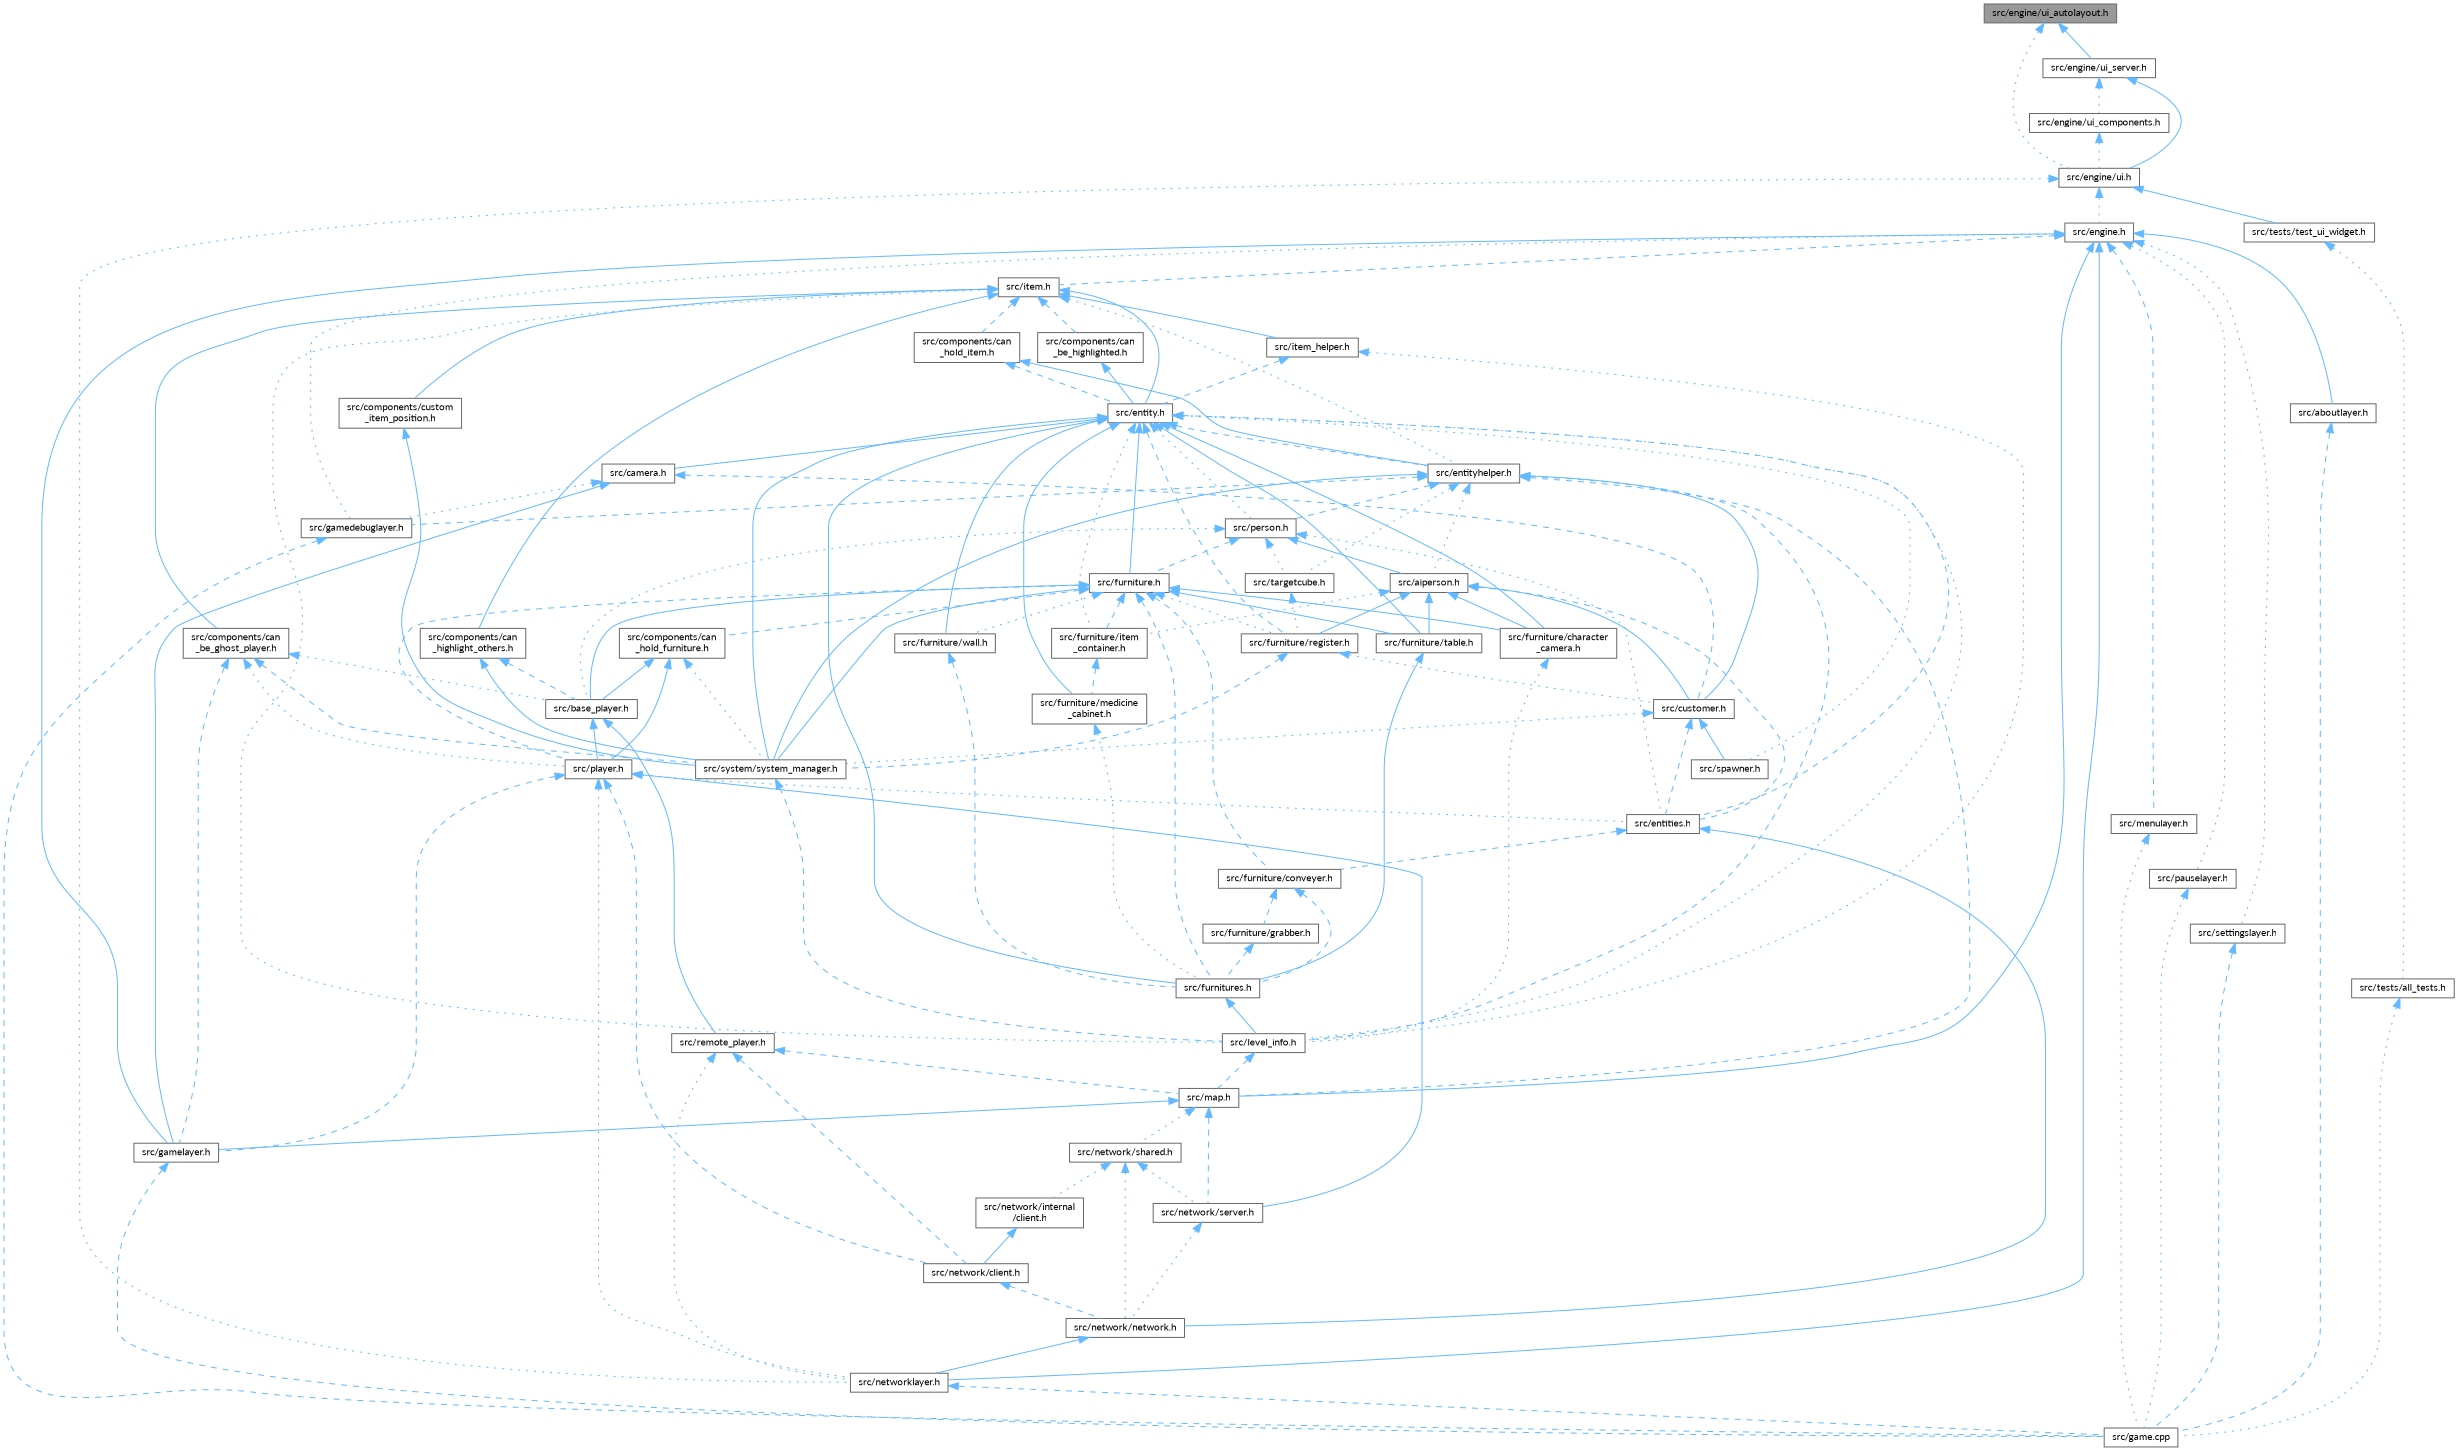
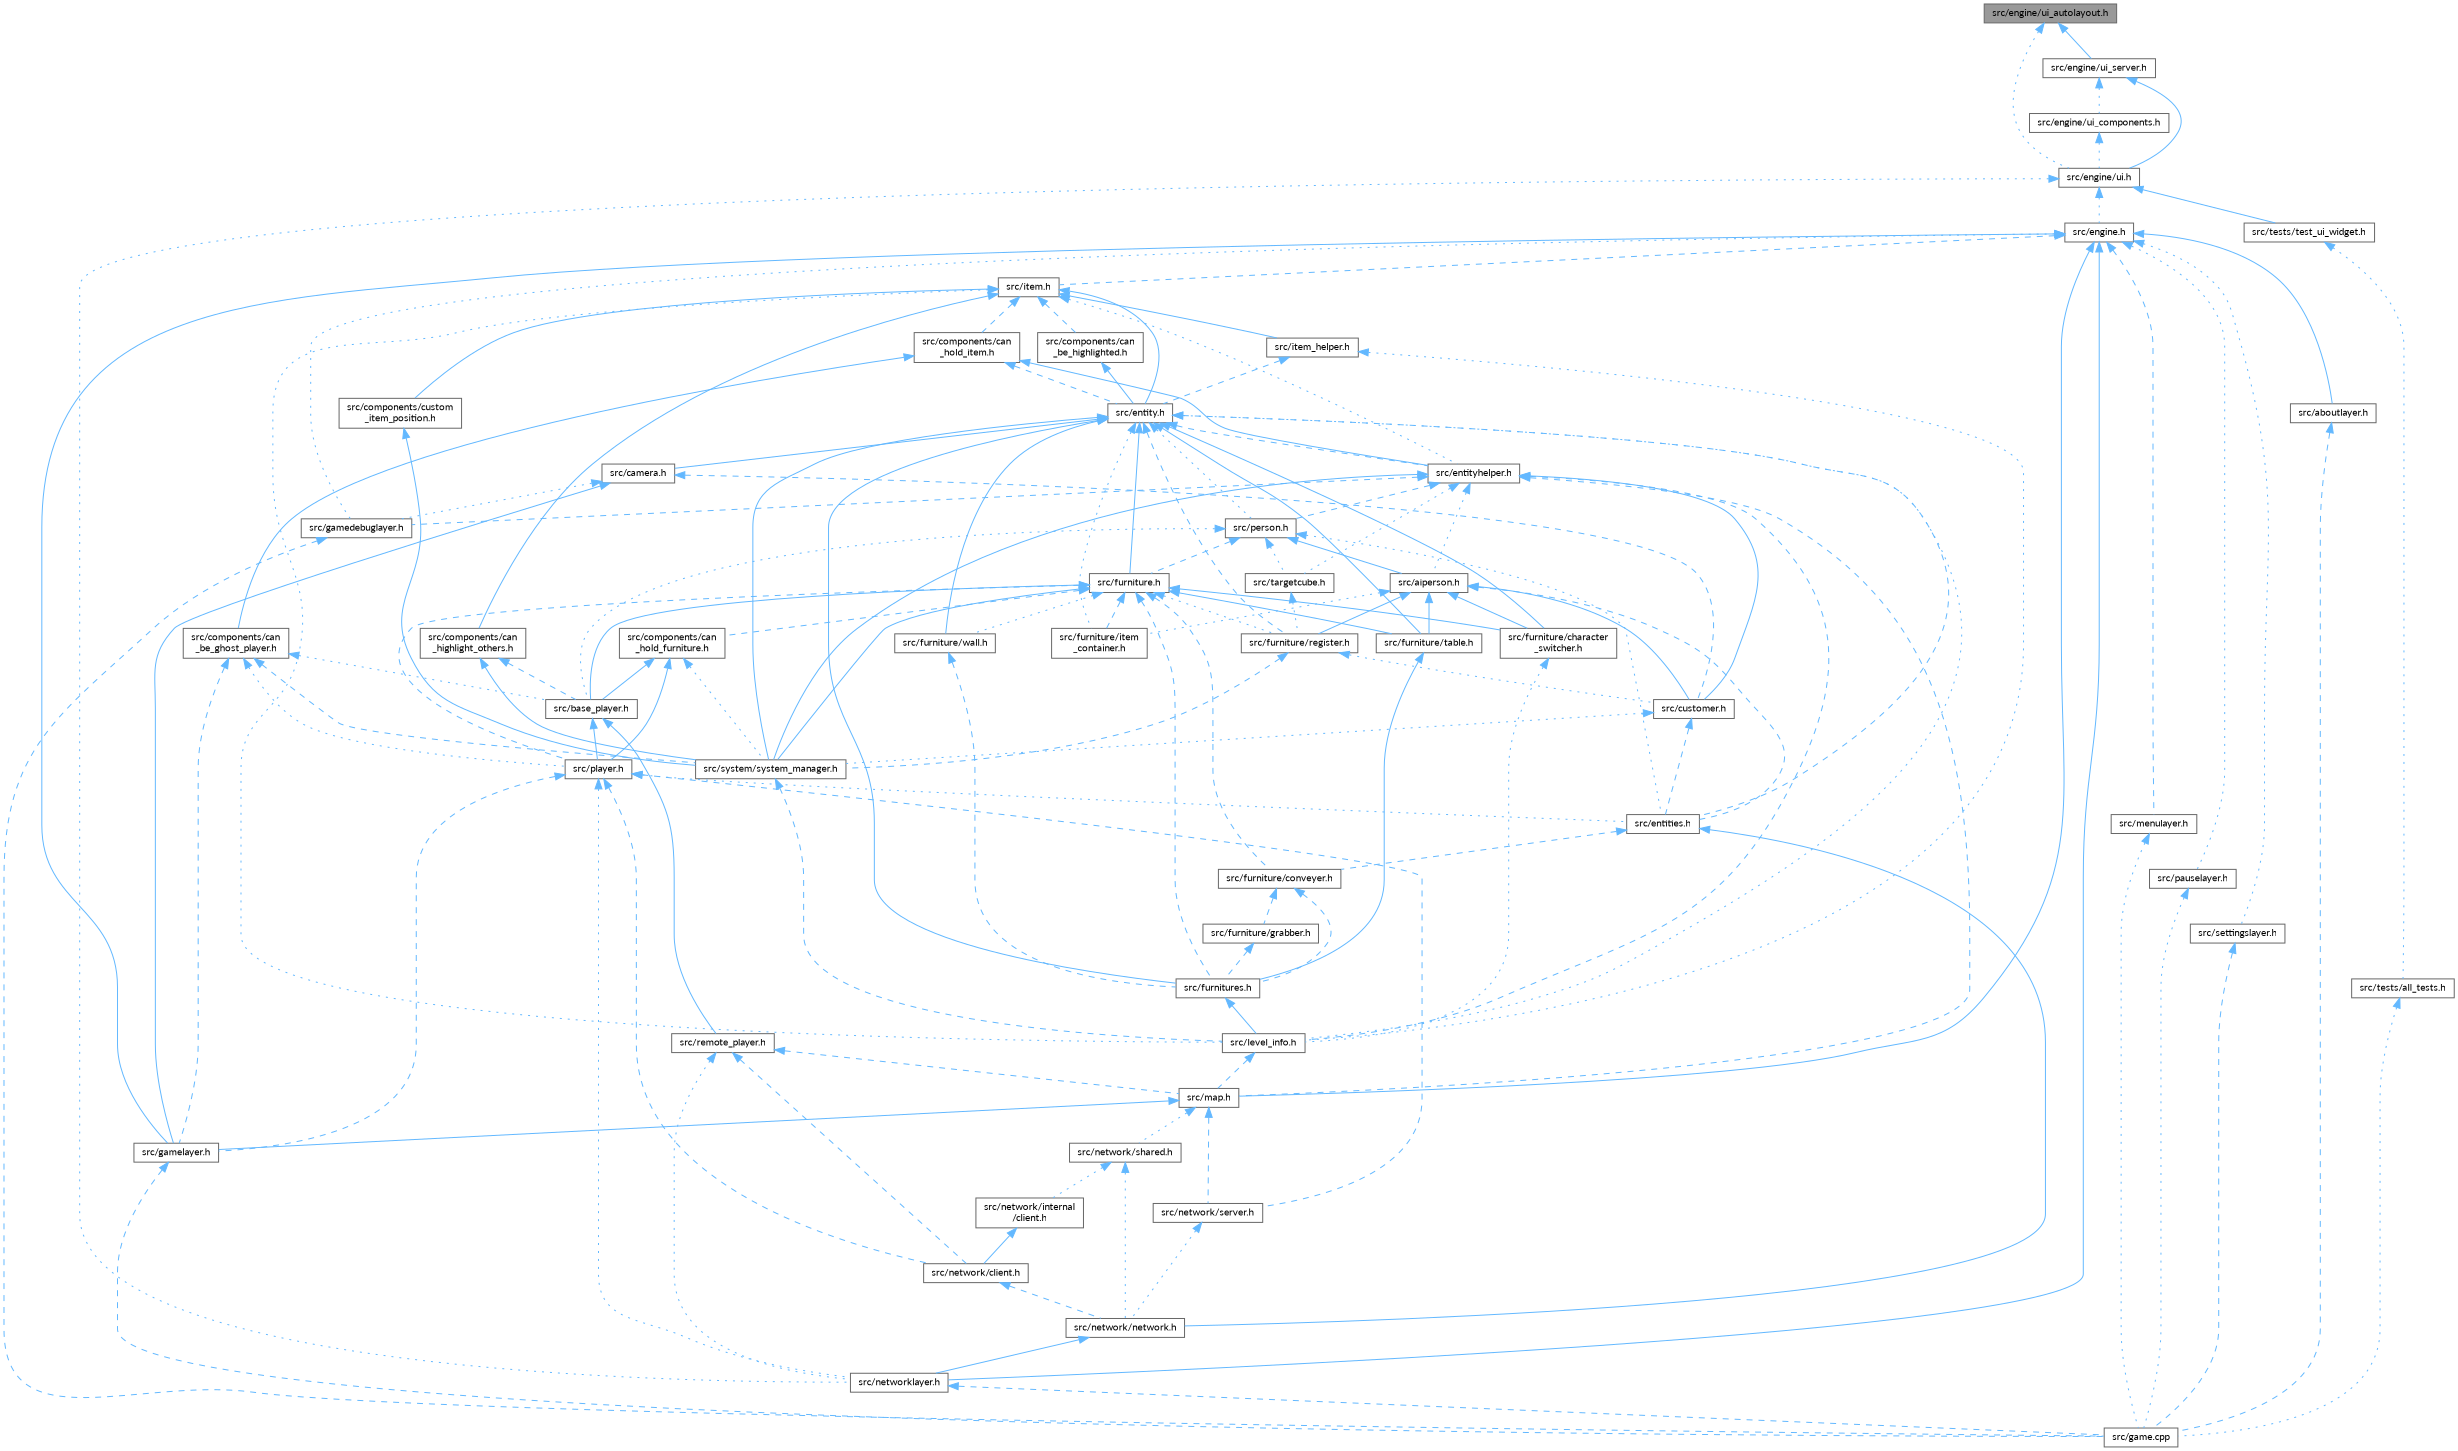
(461, 310) -> (530, 428)
(1558, 643) -> (1558, 643)
(1089, 709) -> none
(1730, 769) -> none
(1216, 841) -> (1216, 841)
(1171, 1186) -> none
